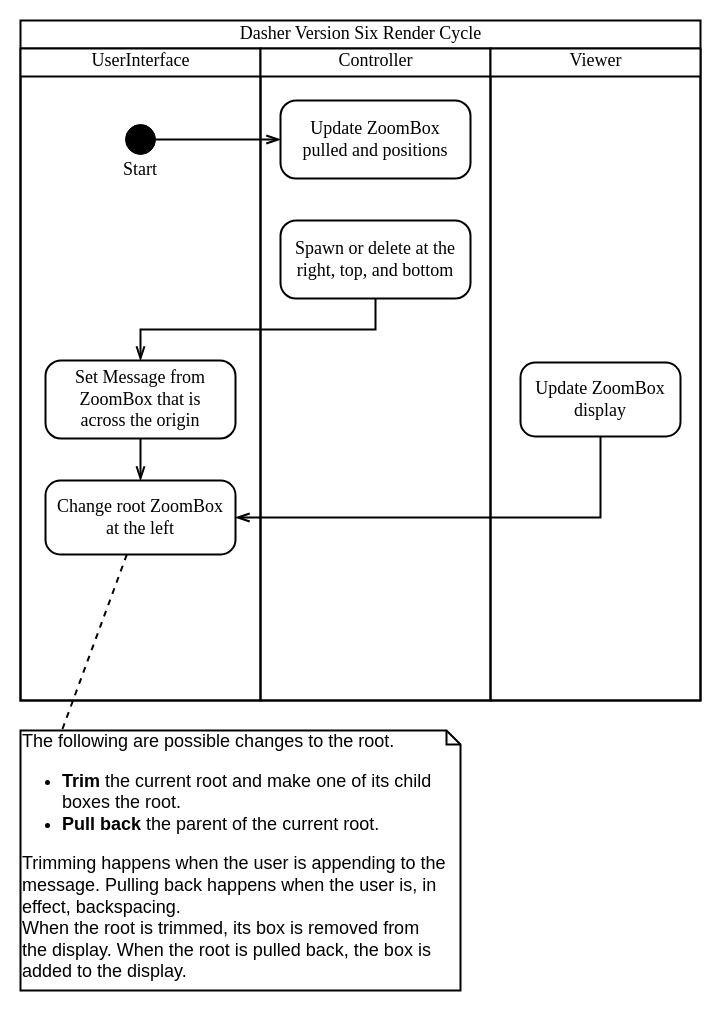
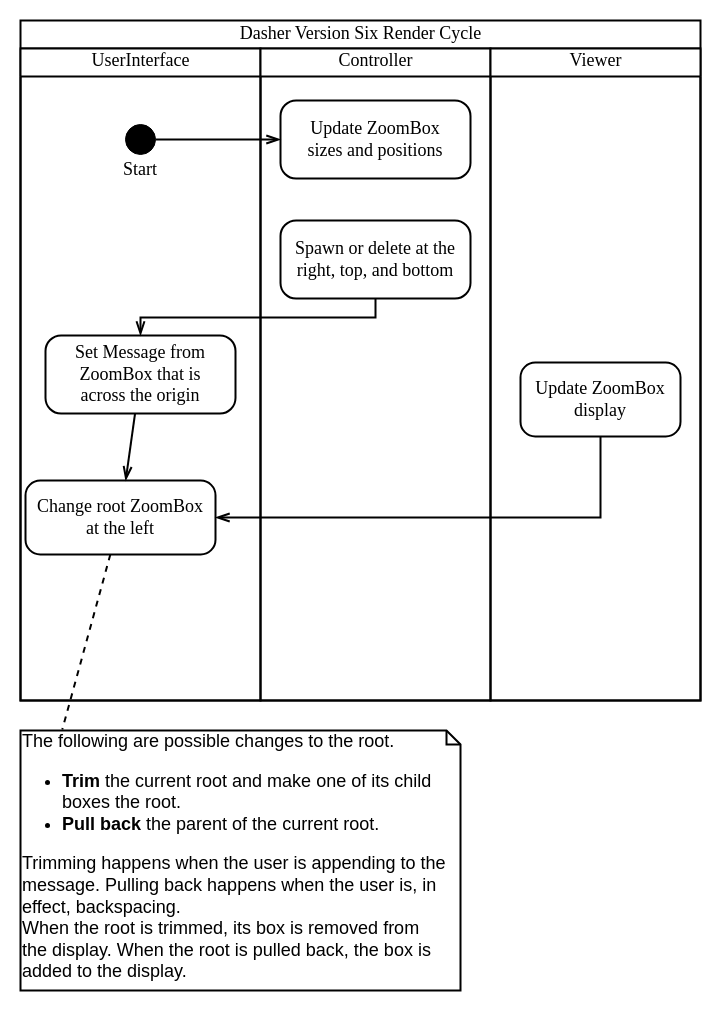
(376, 140) -> (376, 140)
(141, 400) -> (141, 375)
(141, 518) -> (121, 518)
